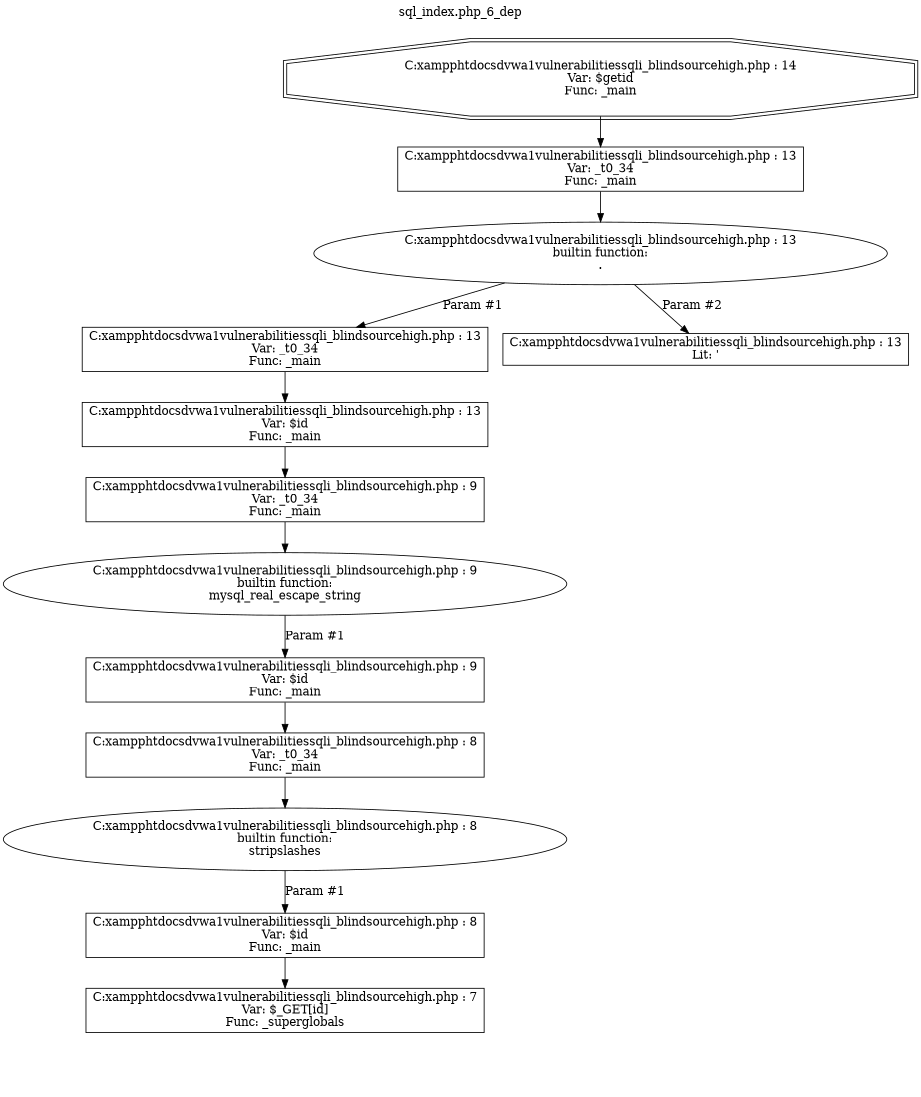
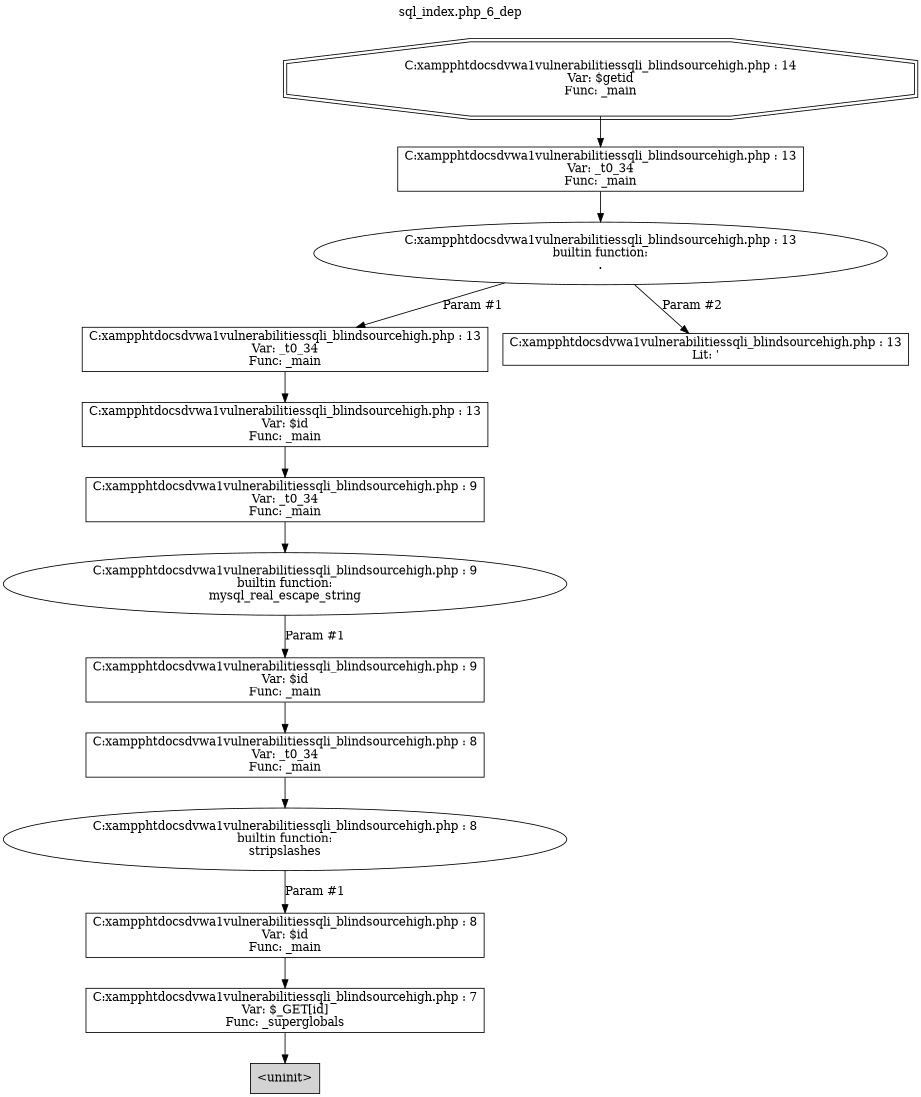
none -> (285, 1078)
